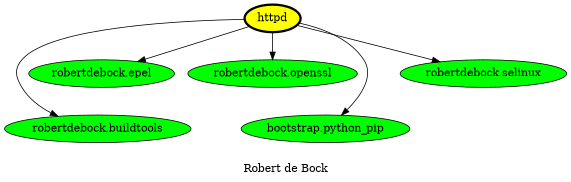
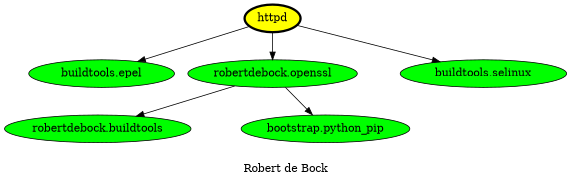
(96, 32) -> (189, 100)
(358, 52) -> (296, 98)
(102, 74) -> (102, 74)
(483, 74) -> (483, 74)
